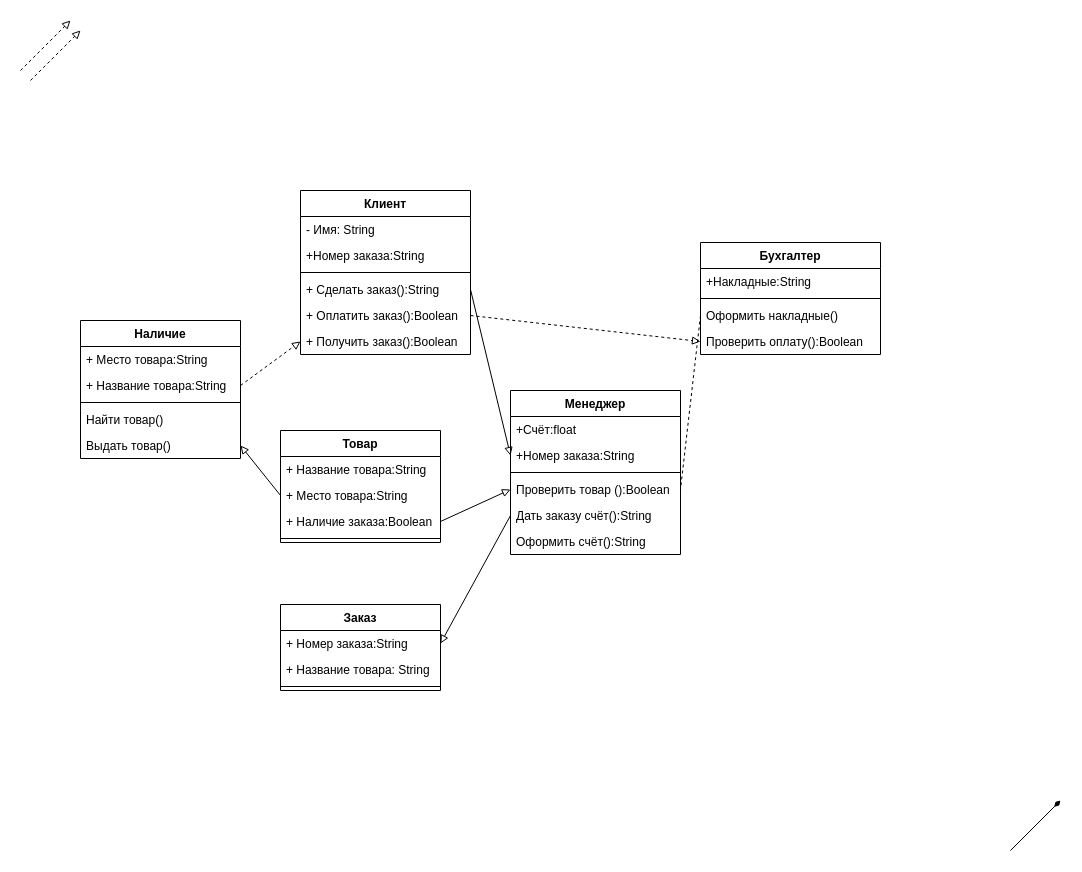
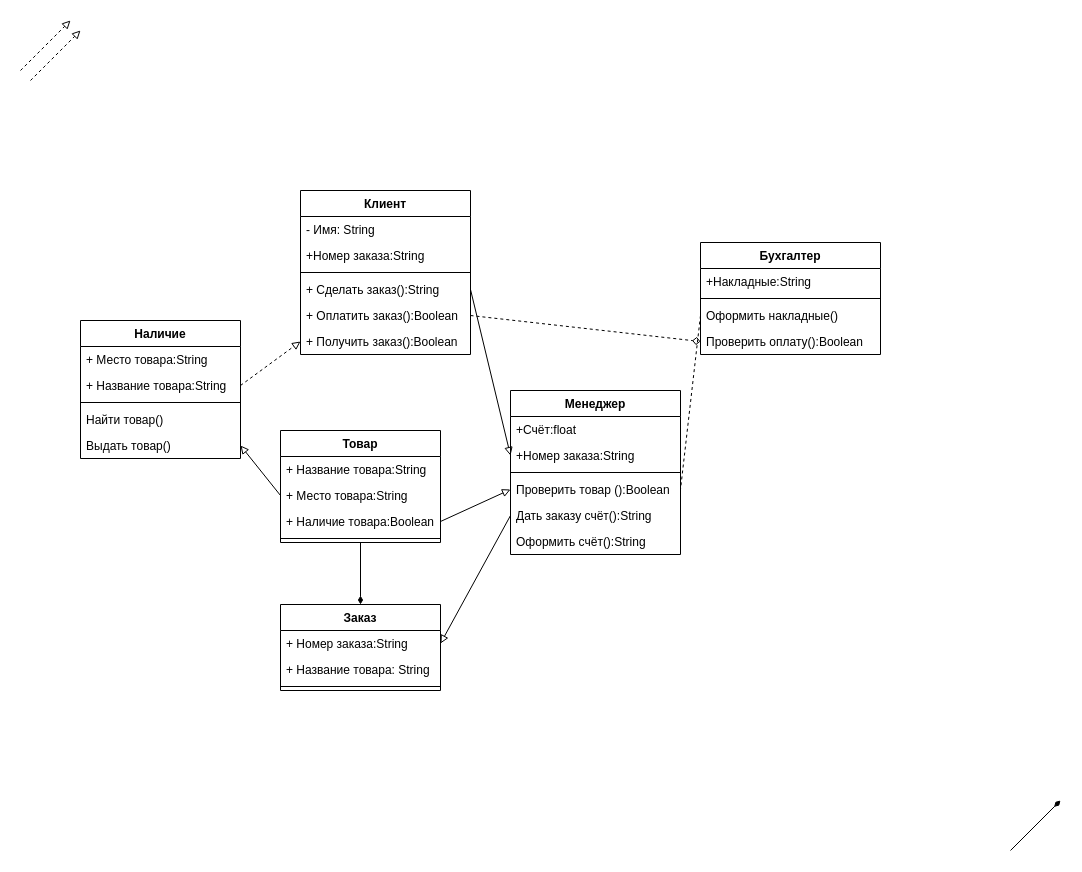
(691, 340) -> (691, 340)
(361, 523) -> (361, 523)
none -> (361, 570)
